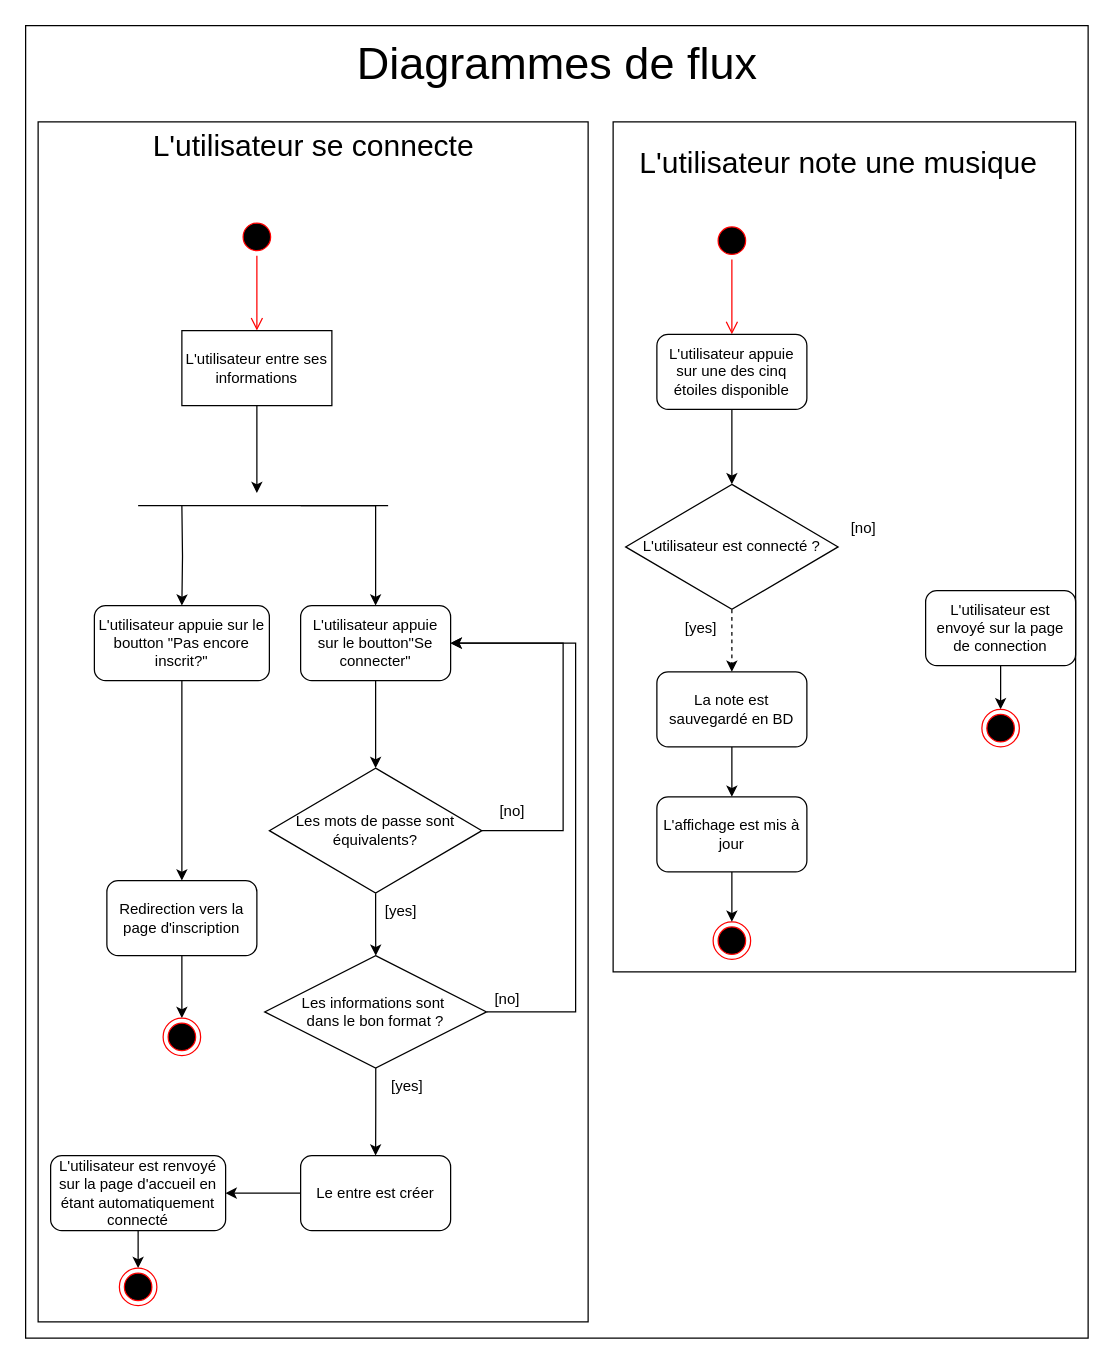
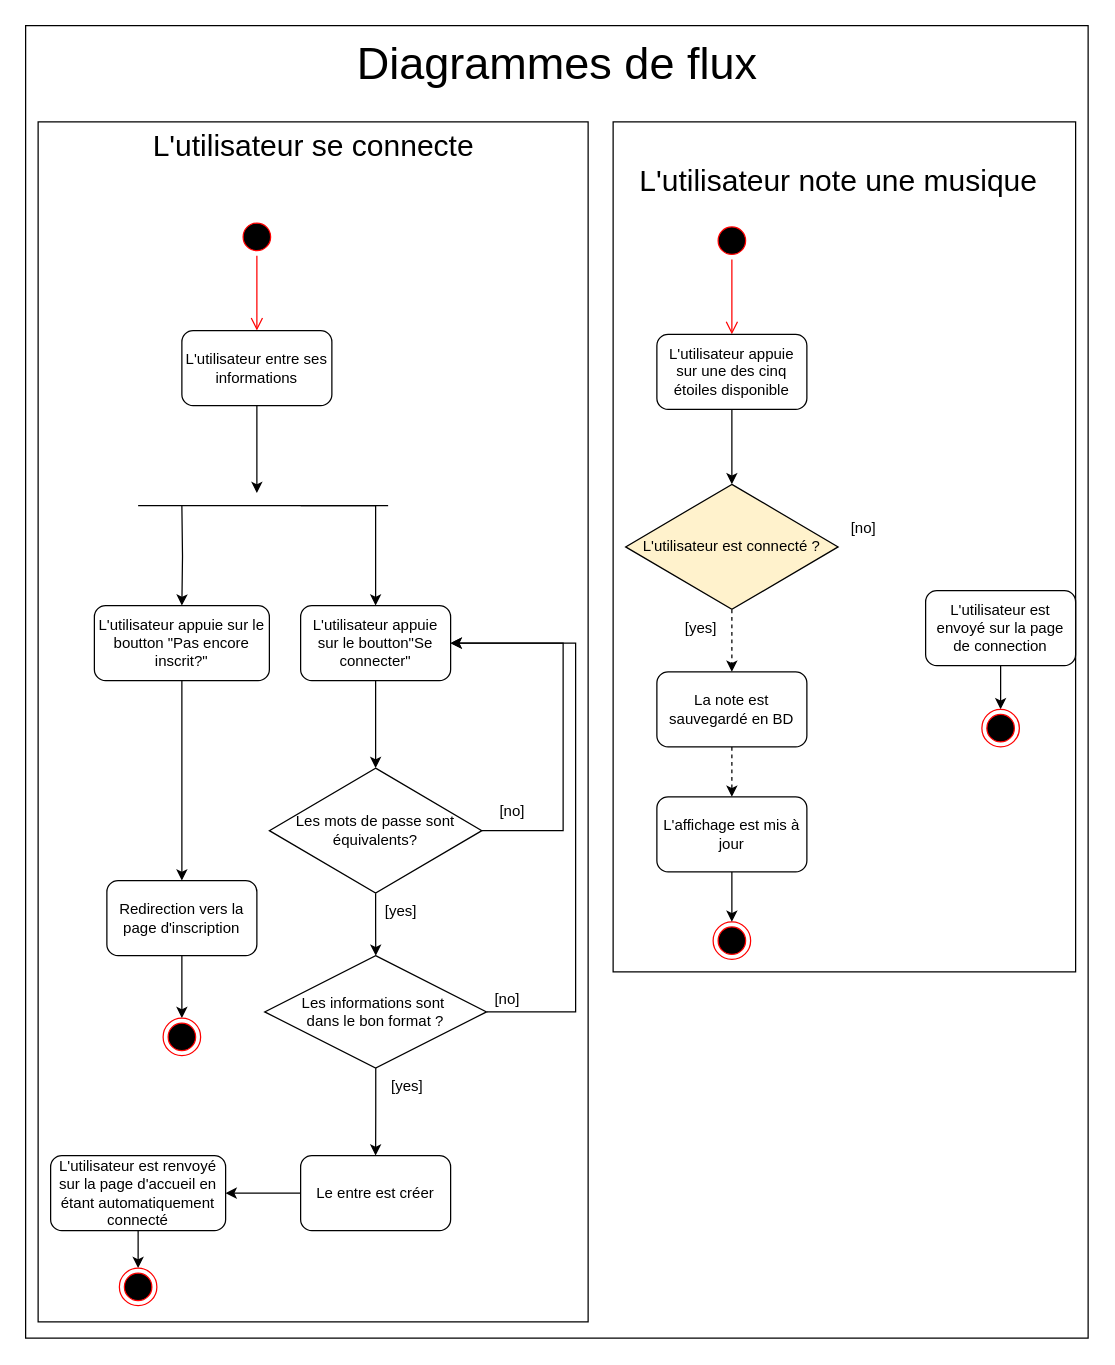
(838, 163) -> (838, 182)
(257, 368) -> (257, 368)
(732, 547) -> (732, 547)
(732, 767) -> (732, 767)
